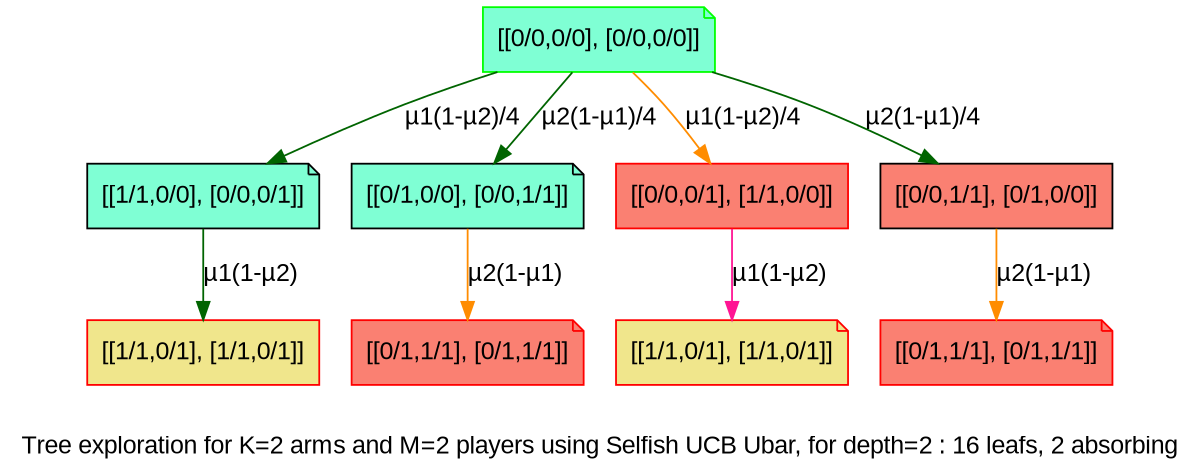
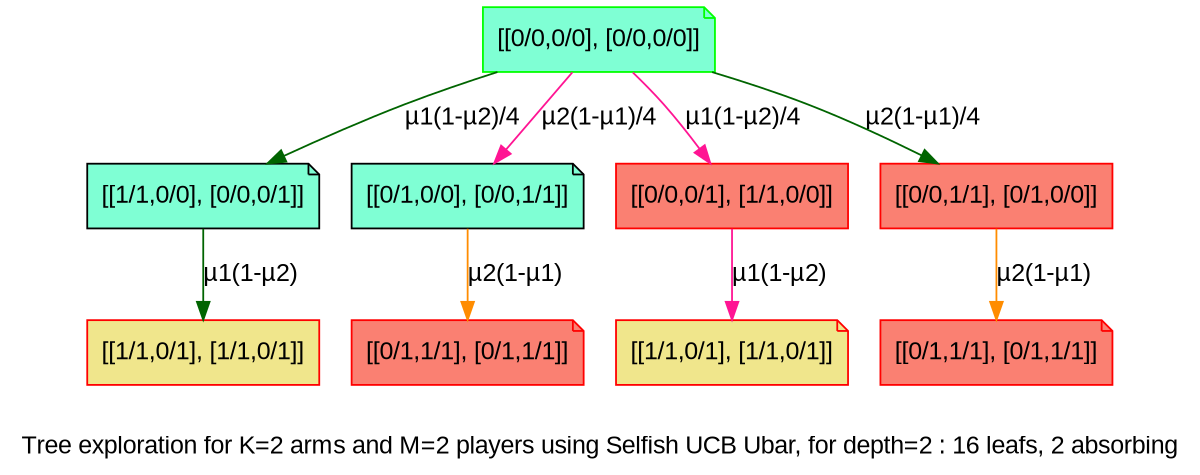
(668, 109) -> (668, 109)
(539, 111) -> (539, 111)
(996, 196) -> (996, 196)
